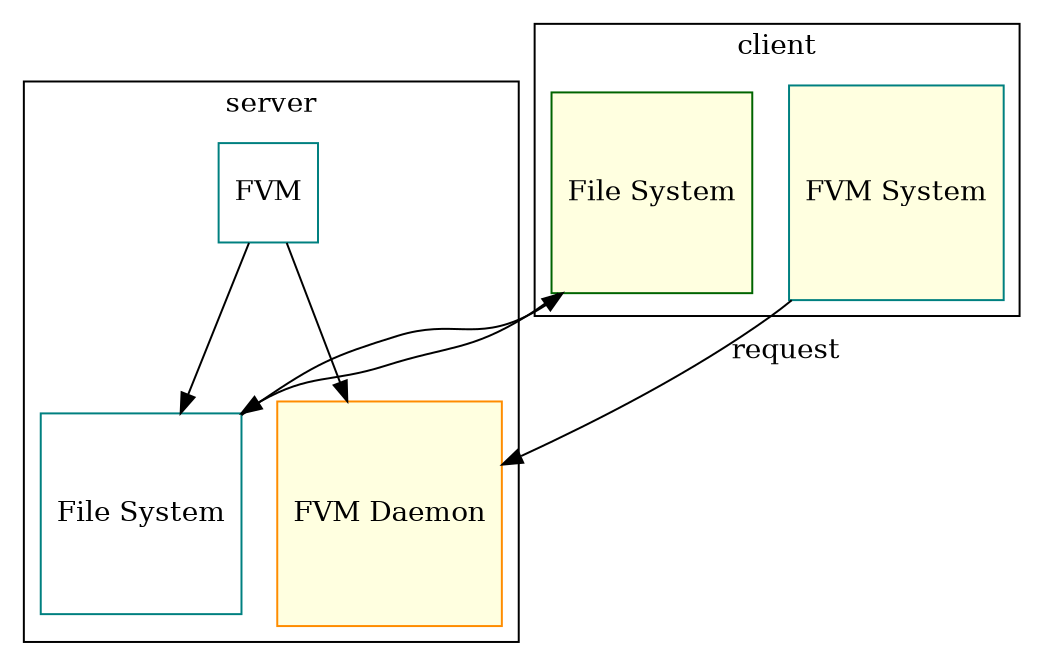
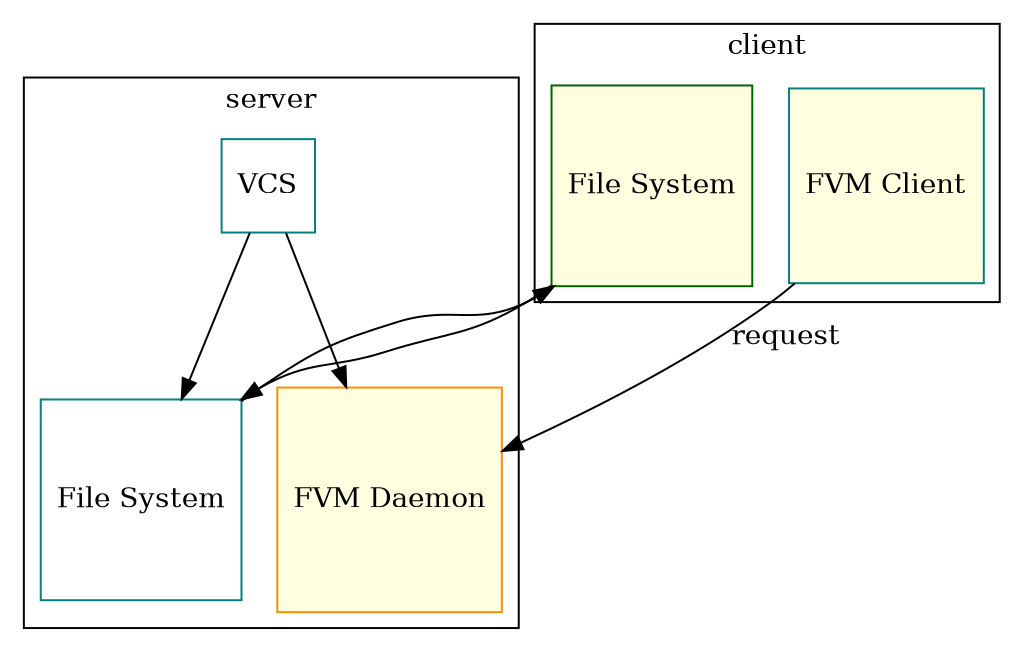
(268, 193) -> (268, 186)
(896, 193) -> (886, 186)
